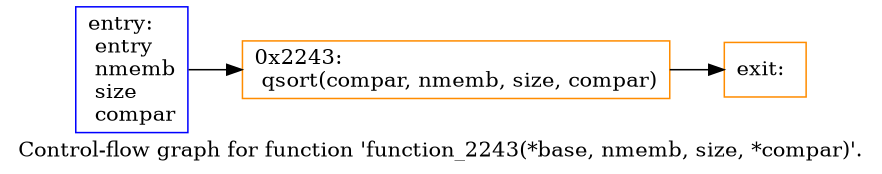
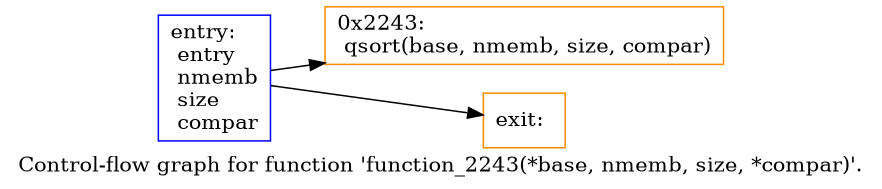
(689, 70) -> (369, 99)
(456, 80) -> (524, 46)
